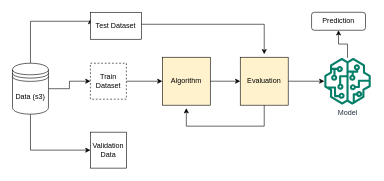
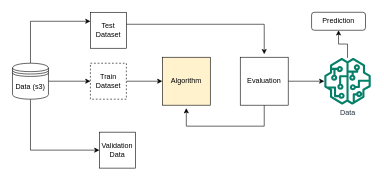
(116, 26) -> (108, 30)
(234, 81) -> none
(264, 81) -> (264, 81)
(30, 89) -> (30, 81)
(348, 113) -> (348, 113)
(108, 150) -> (117, 150)
